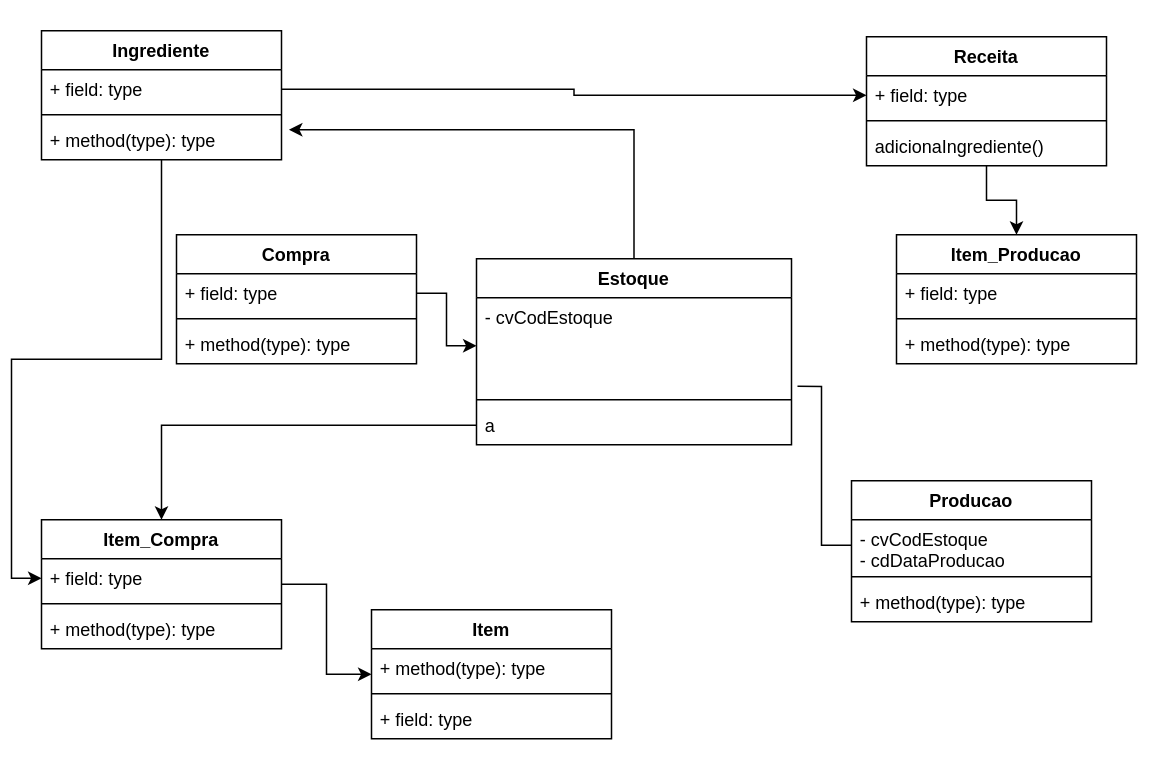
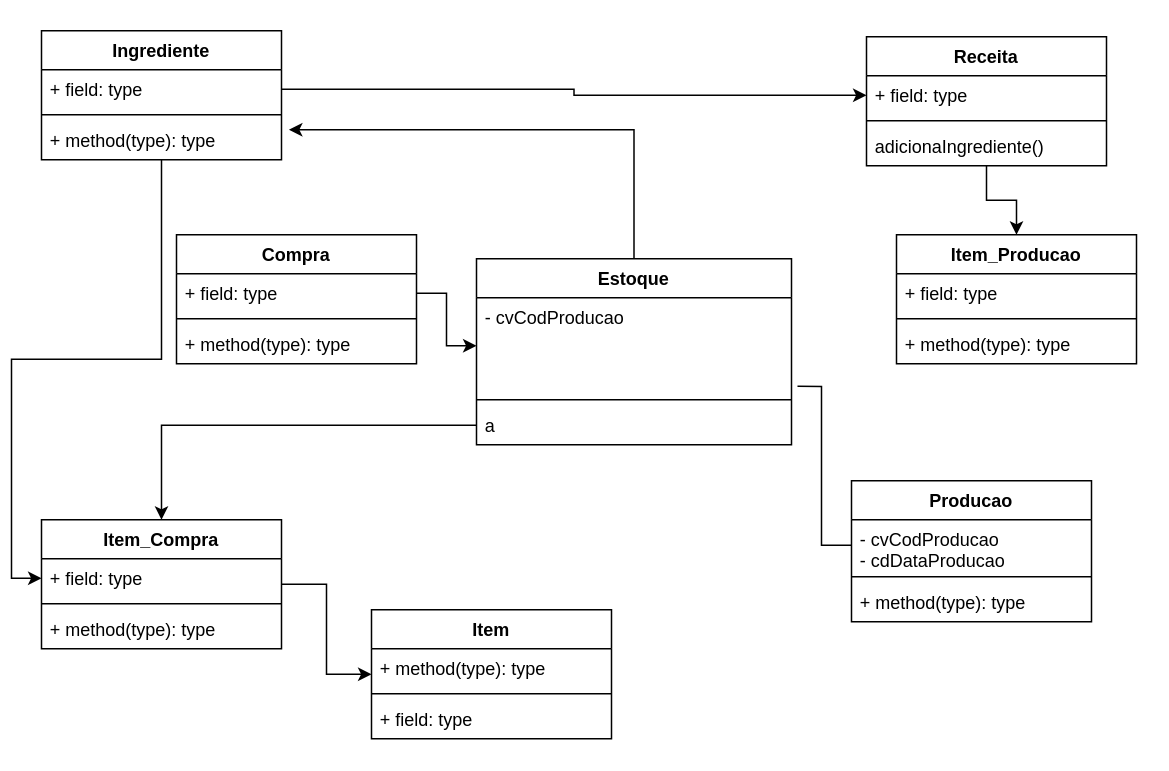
(553, 318) -> (558, 318)
(928, 540) -> (933, 540)
